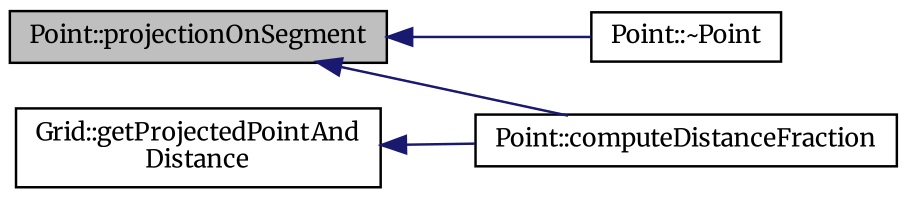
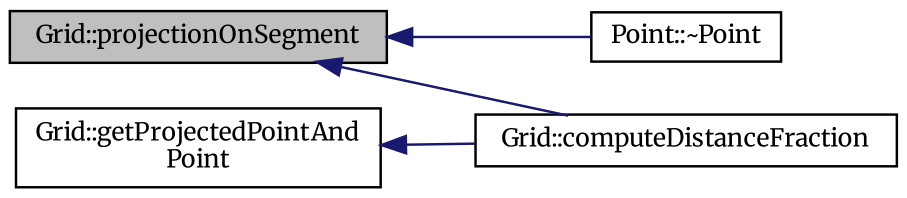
(198, 37) -> (198, 37)
(686, 140) -> (686, 140)
(198, 148) -> (198, 148)
